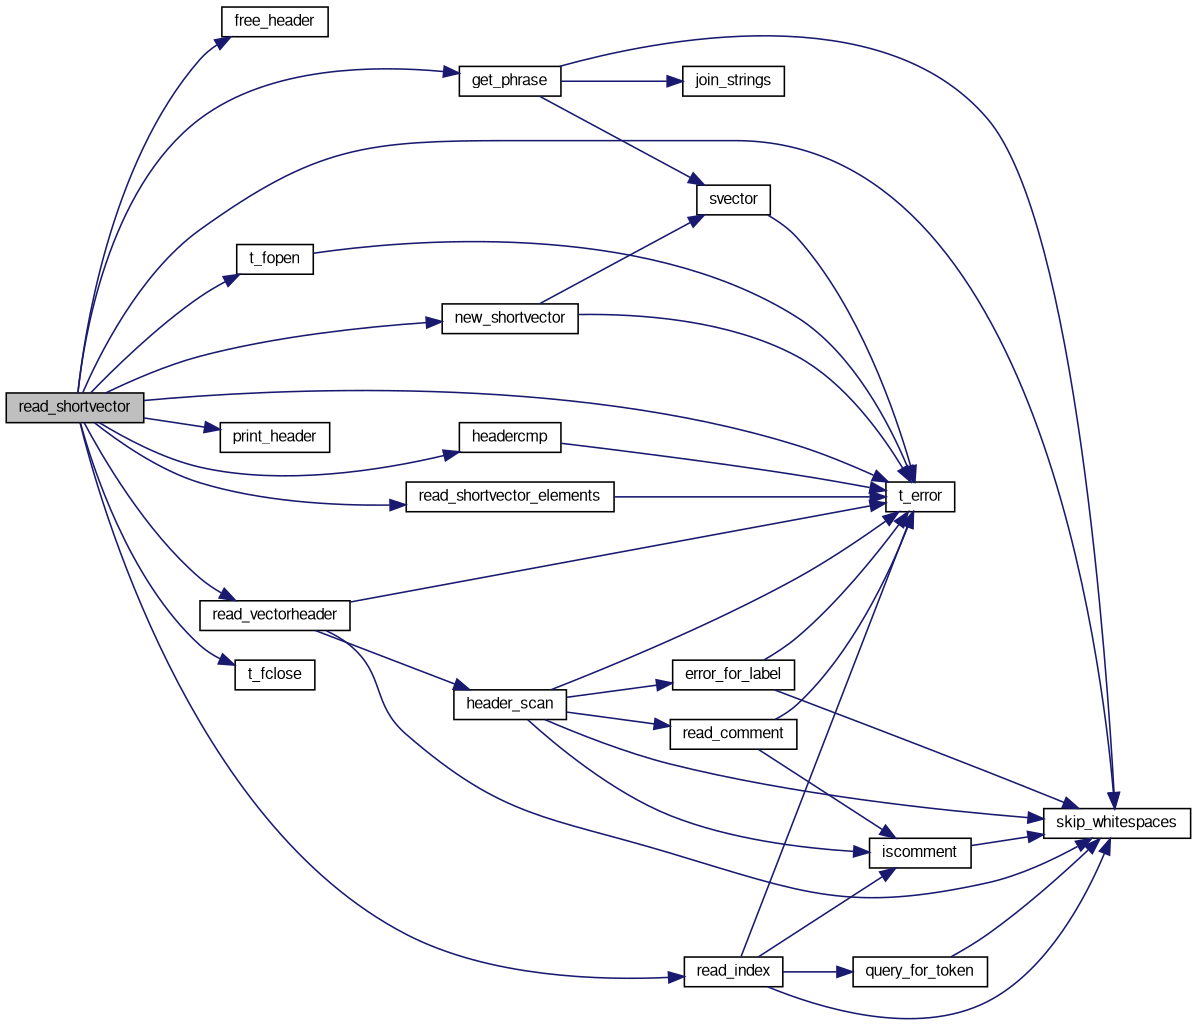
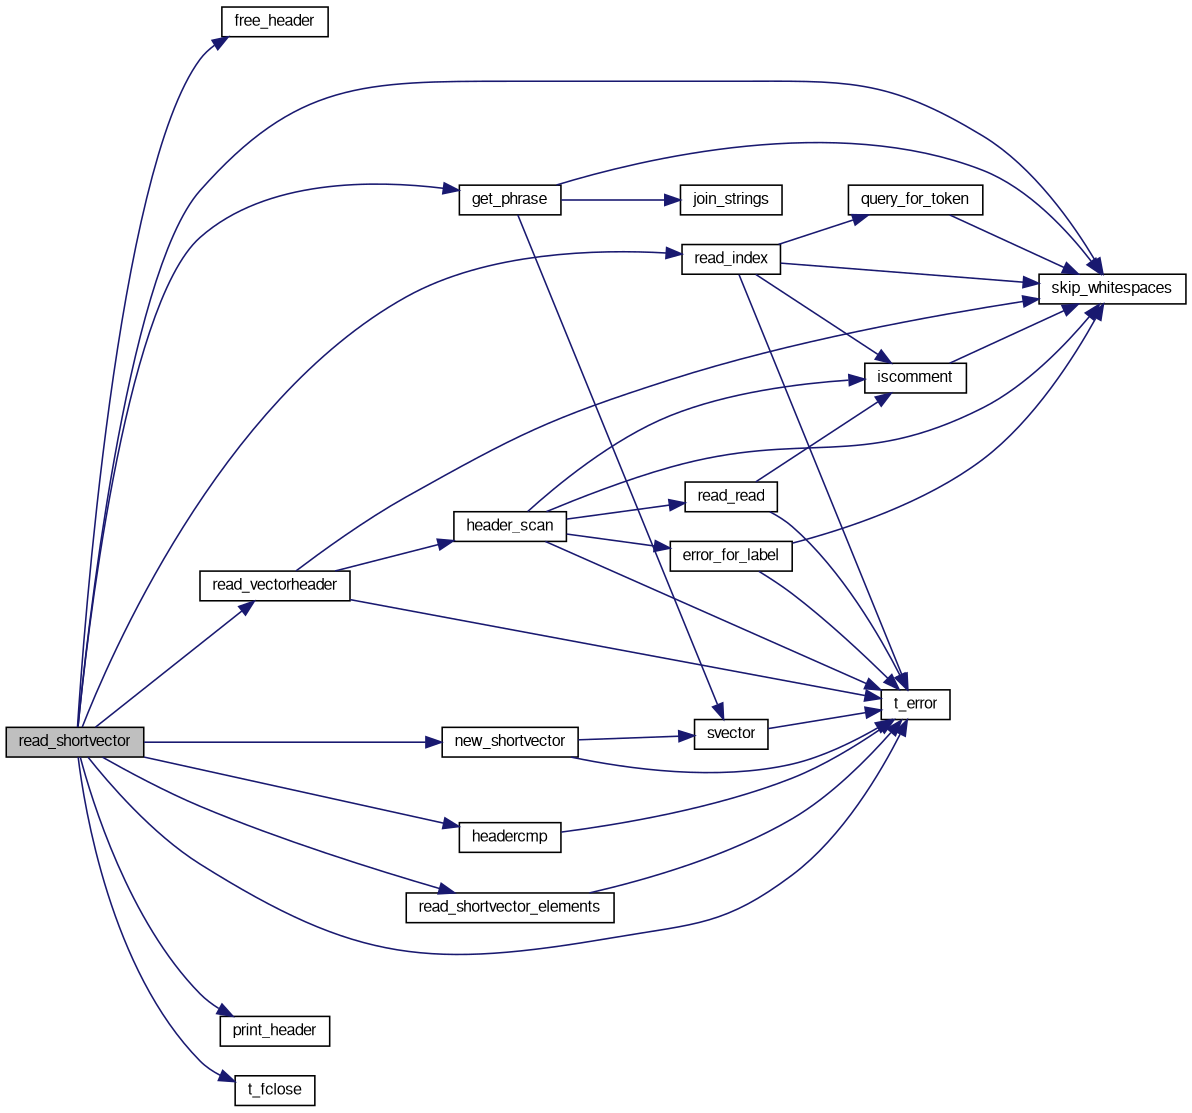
(275, 259) -> none
(734, 734) -> (731, 497)
